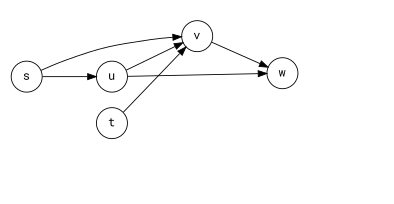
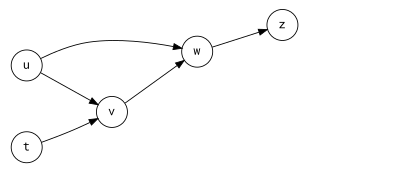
none -> (282, 25)
(27, 77) -> none
